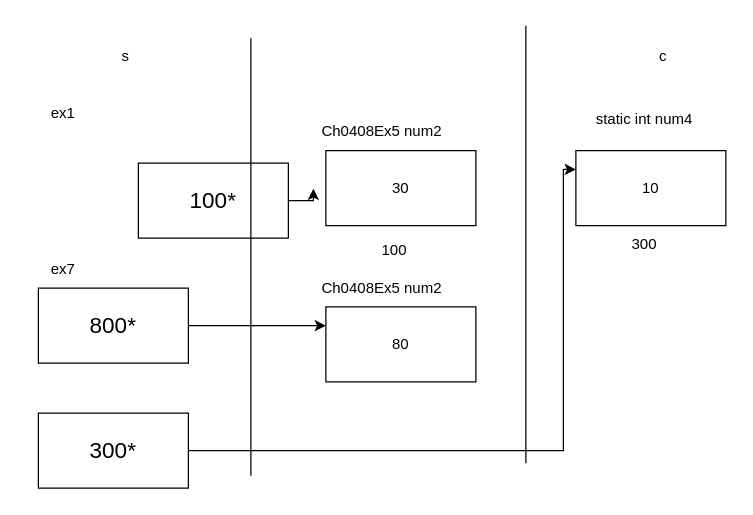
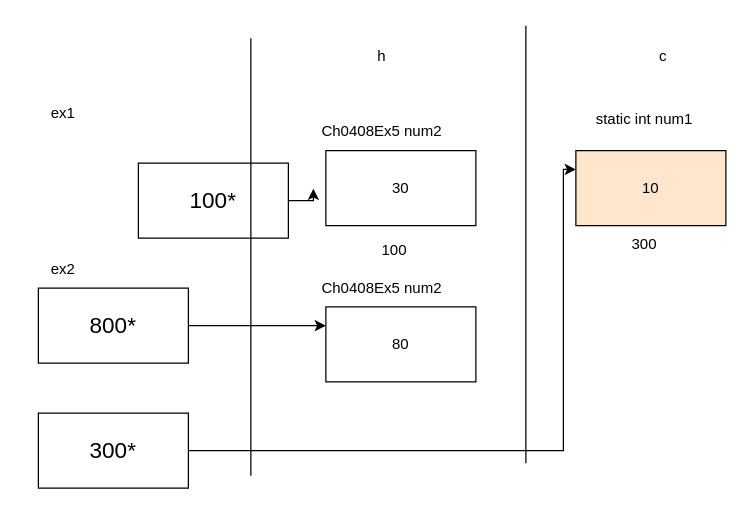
(126, 57) -> none
none -> (382, 57)
(644, 119) -> (644, 119)
(651, 188) -> (651, 188)
(63, 269) -> (63, 269)
